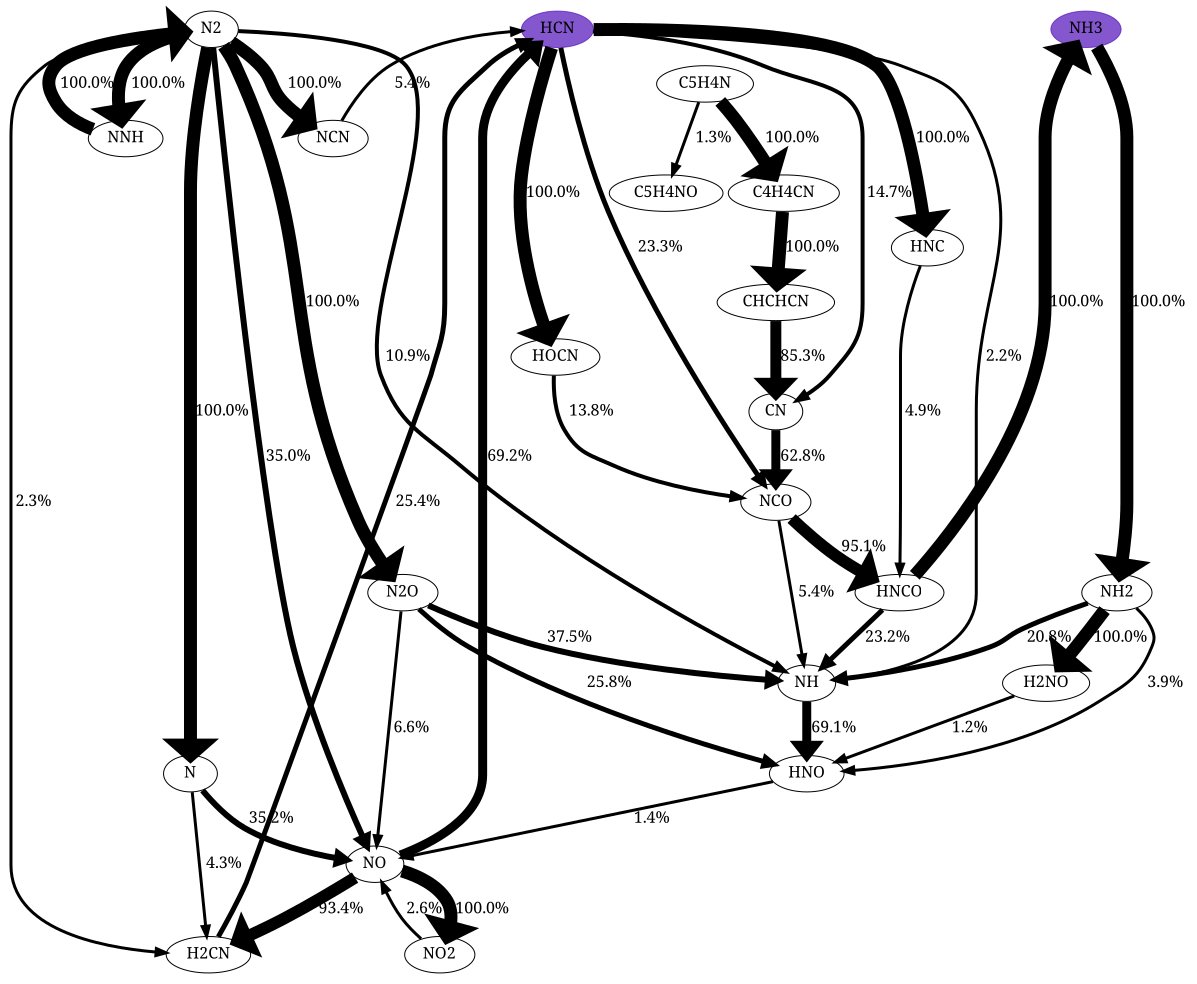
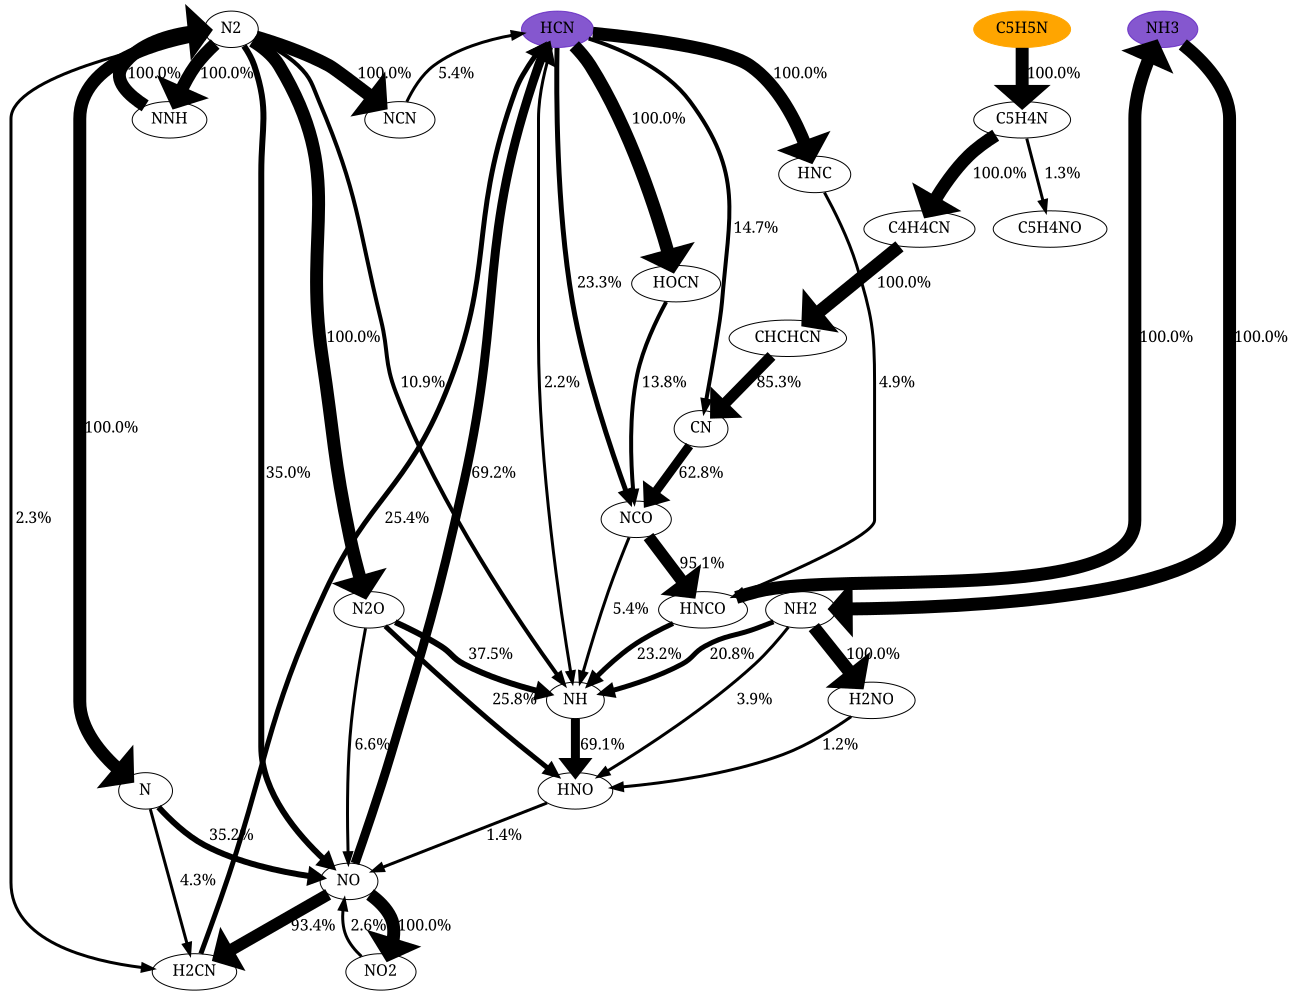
none -> (1022, 29)
